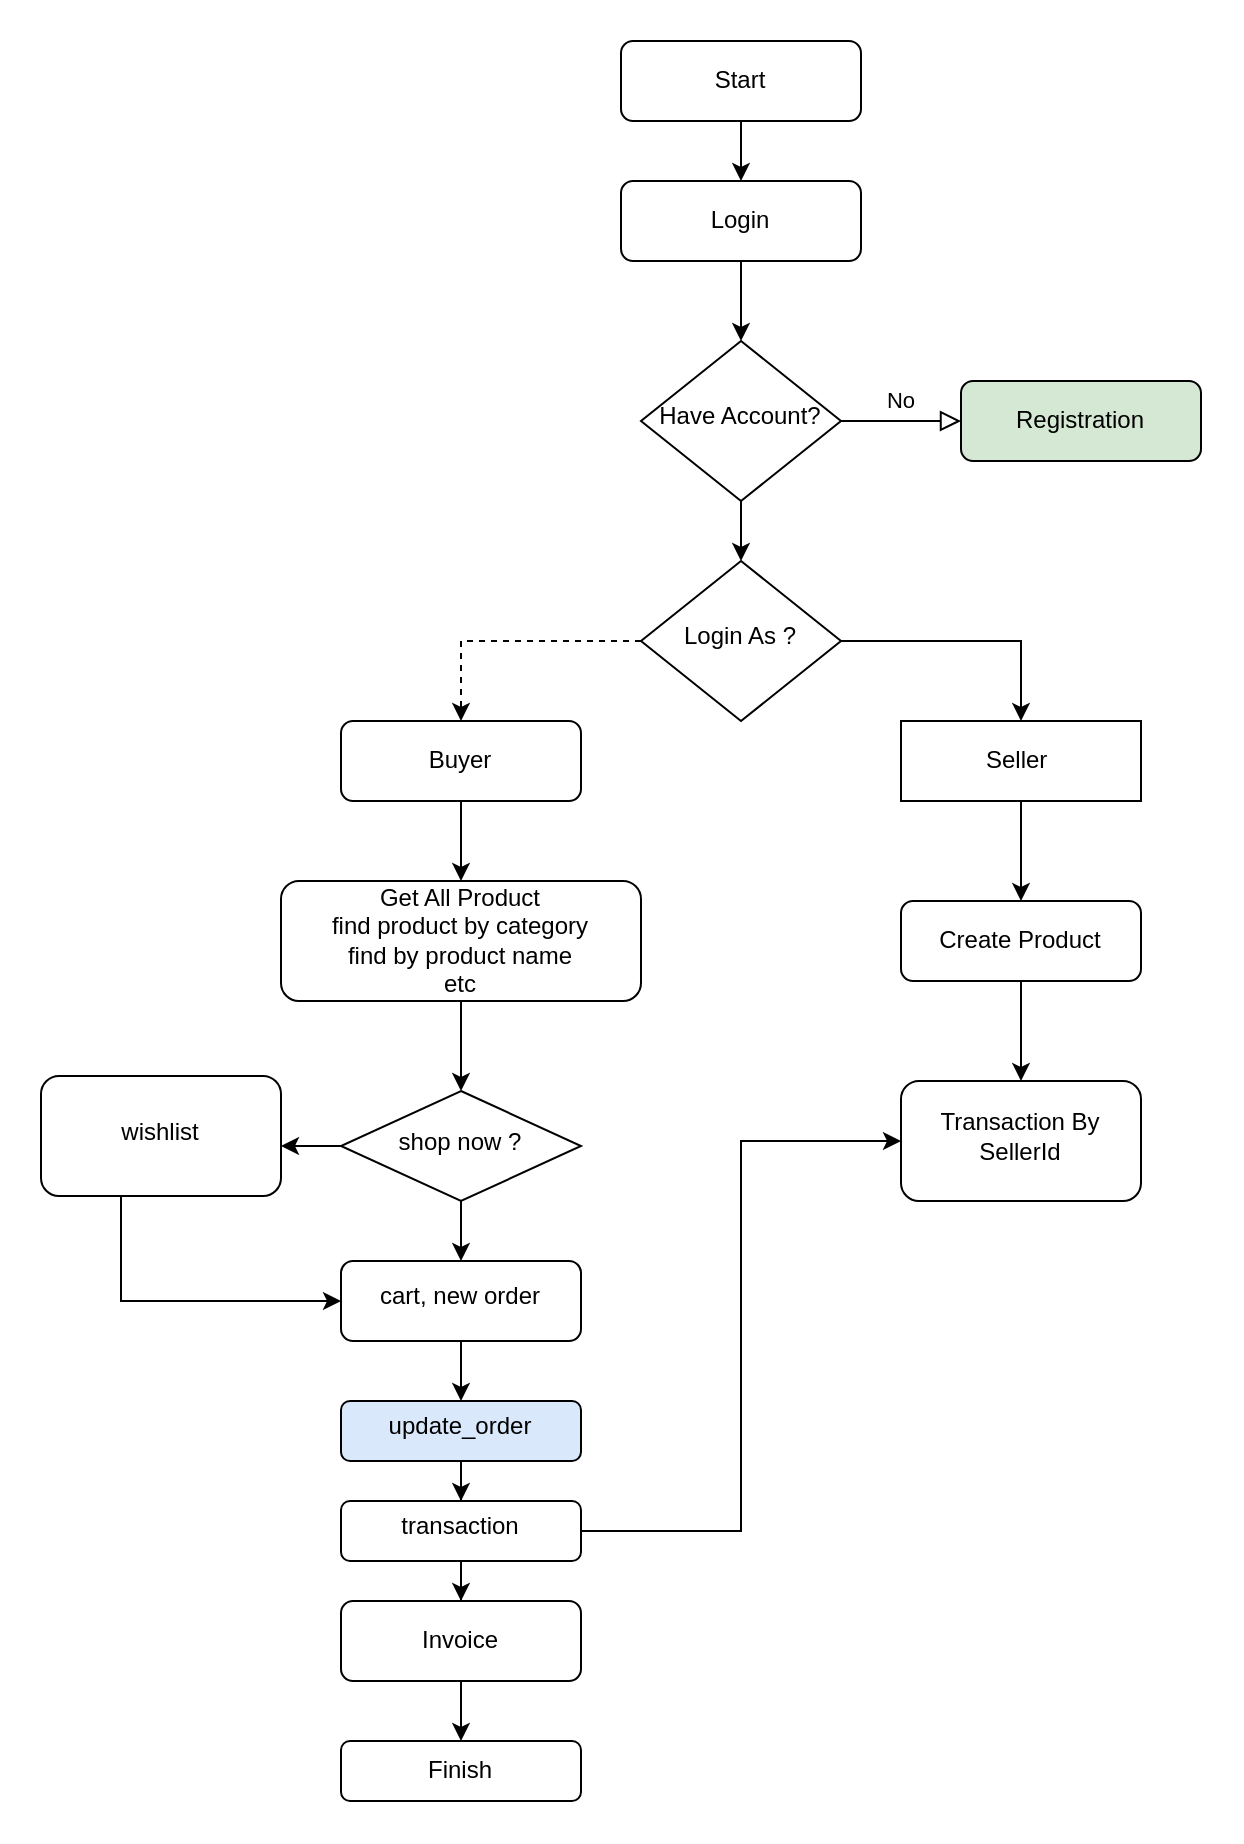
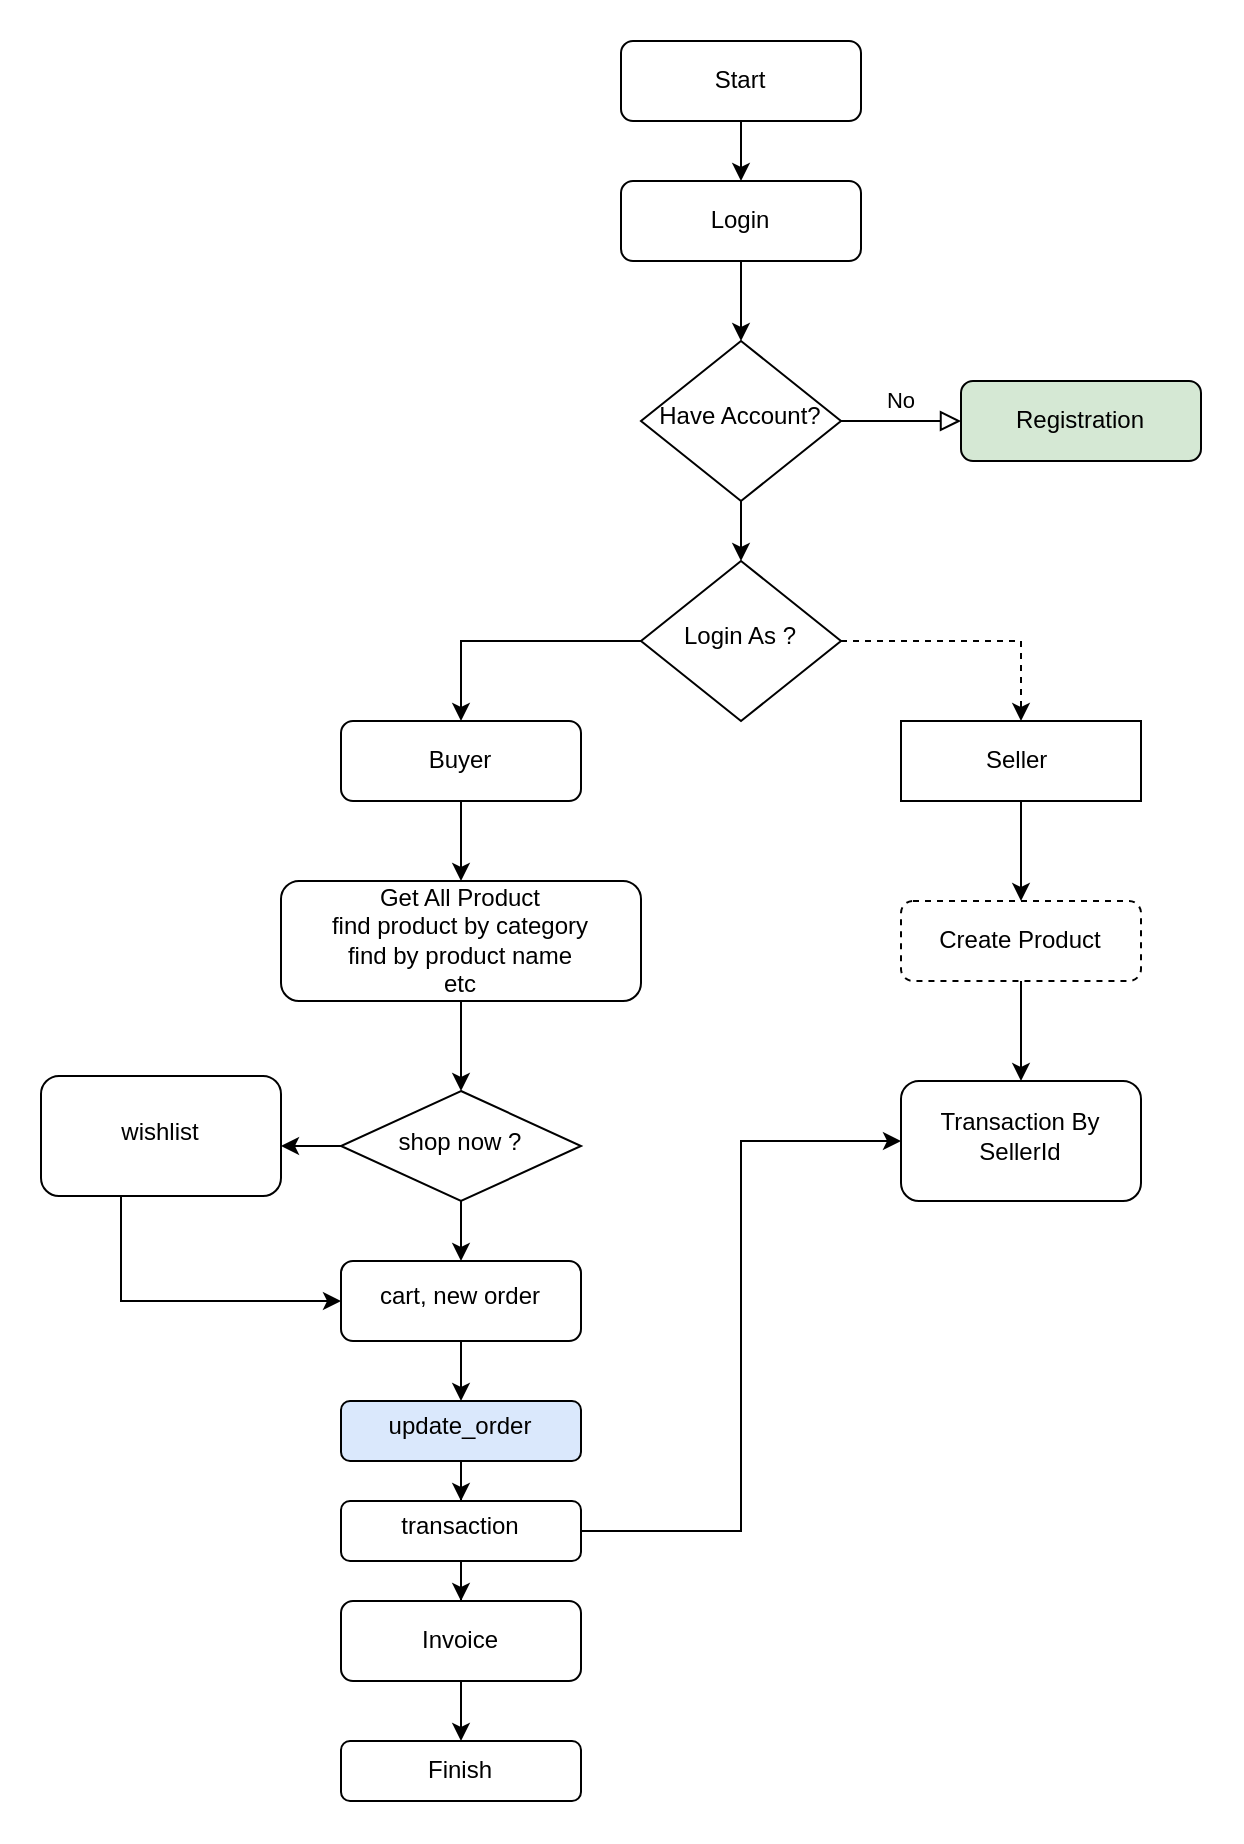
(519, 641) -> (519, 641)
(962, 641) -> (962, 641)
(1021, 941) -> (1021, 941)
